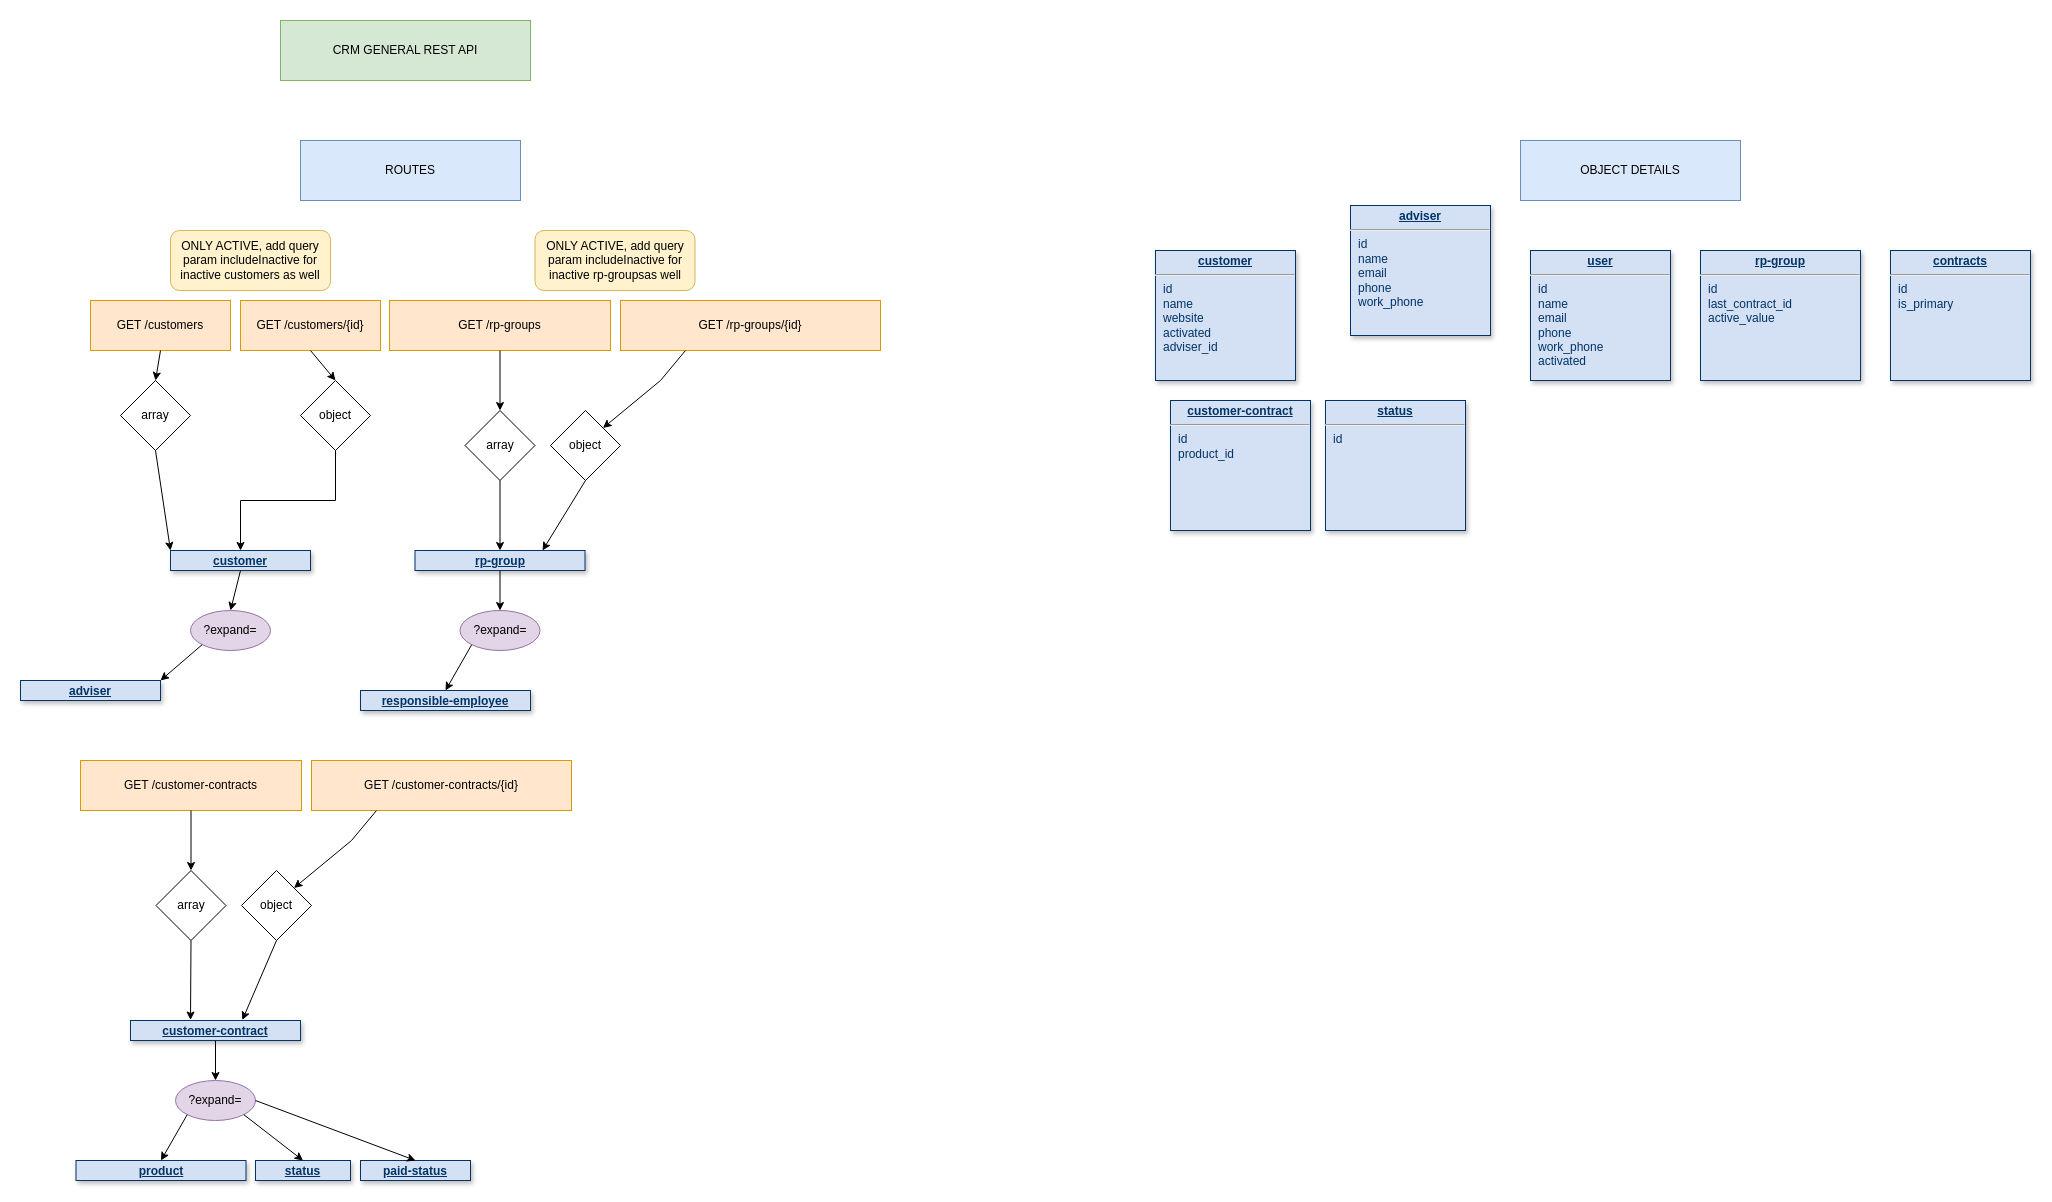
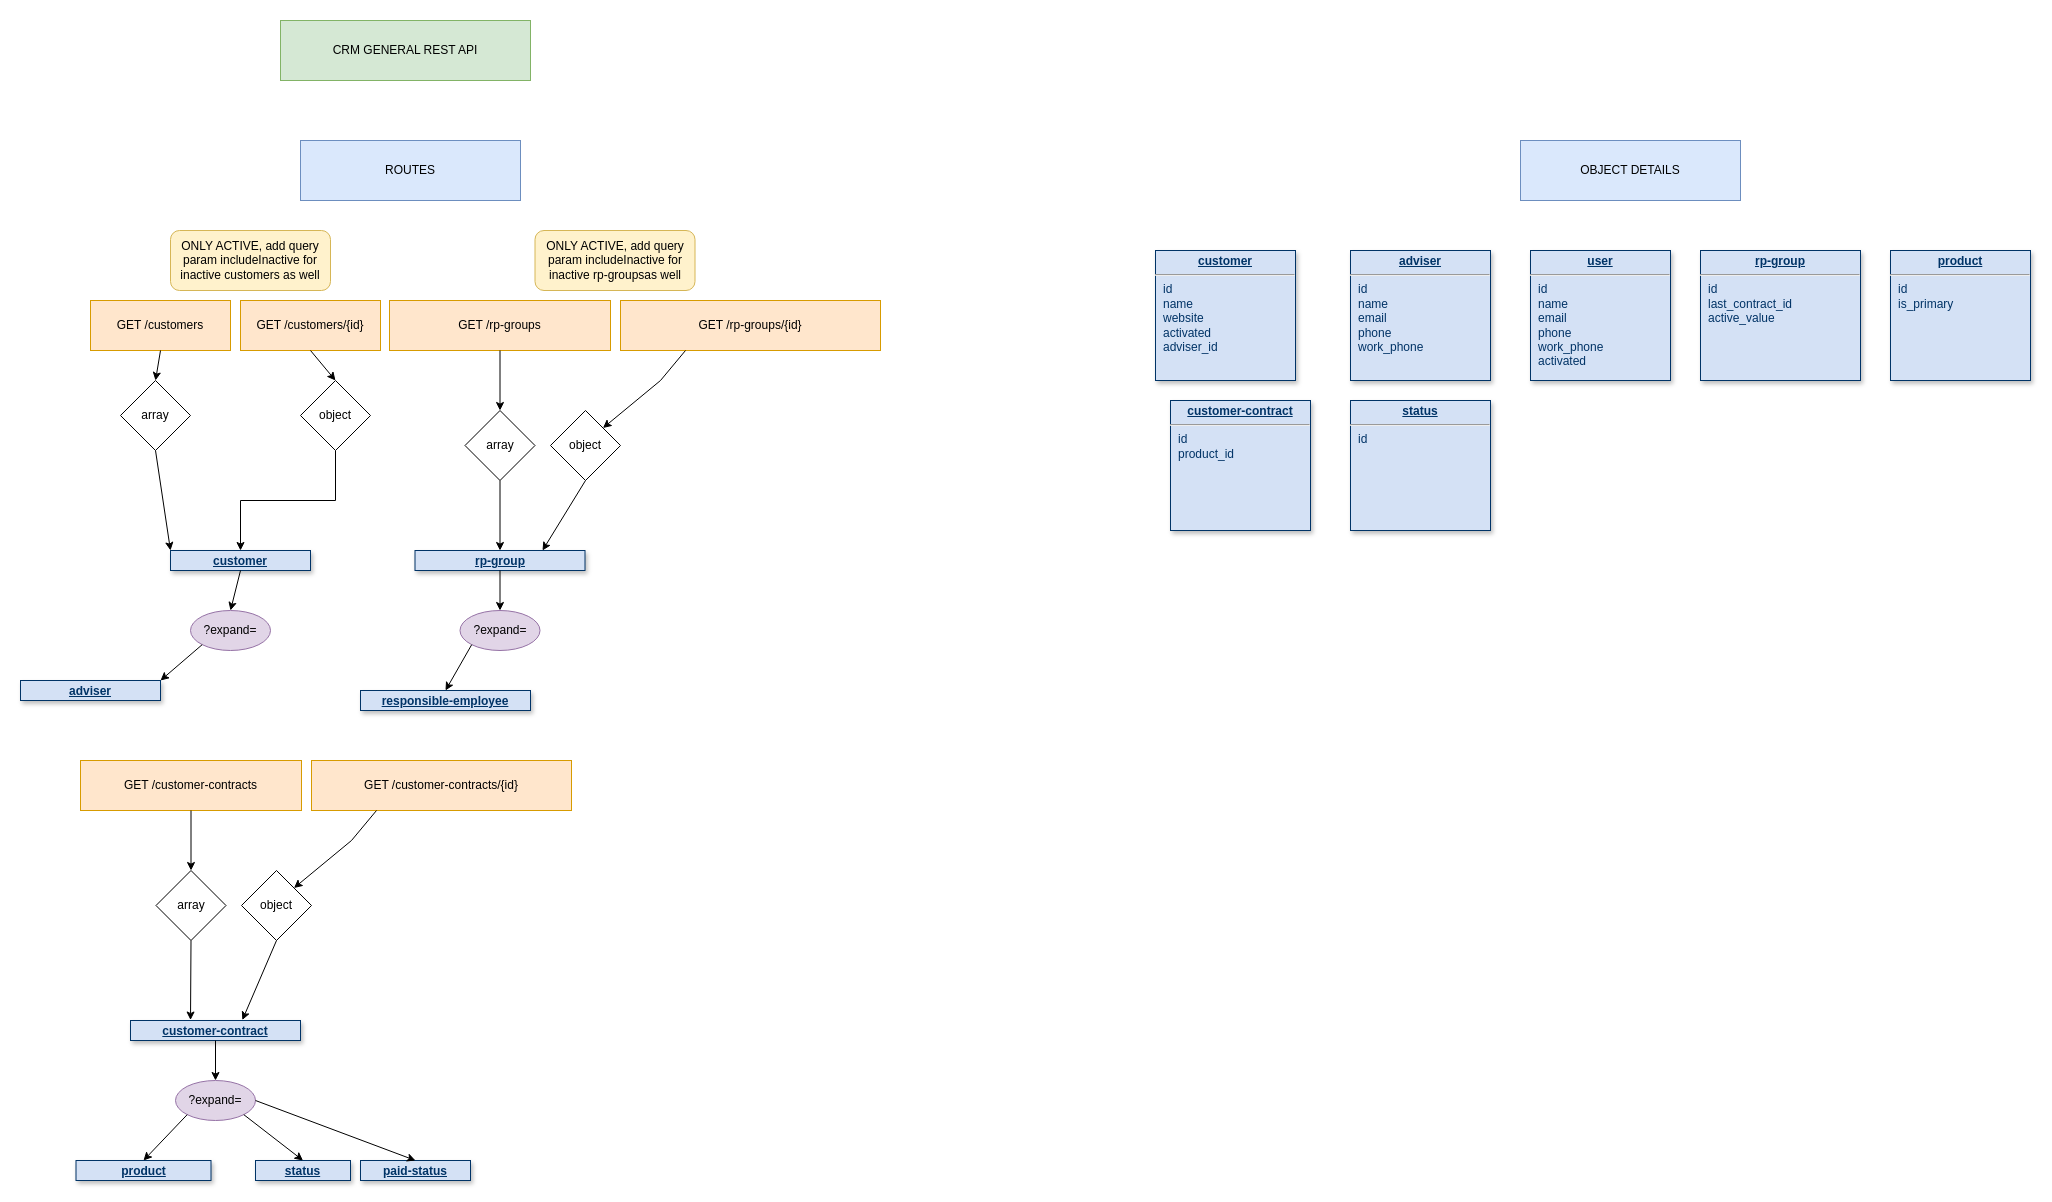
(1421, 271) -> (1421, 316)
(1921, 272) -> (1921, 272)
(1396, 466) -> (1421, 466)
(161, 1171) -> (144, 1171)
